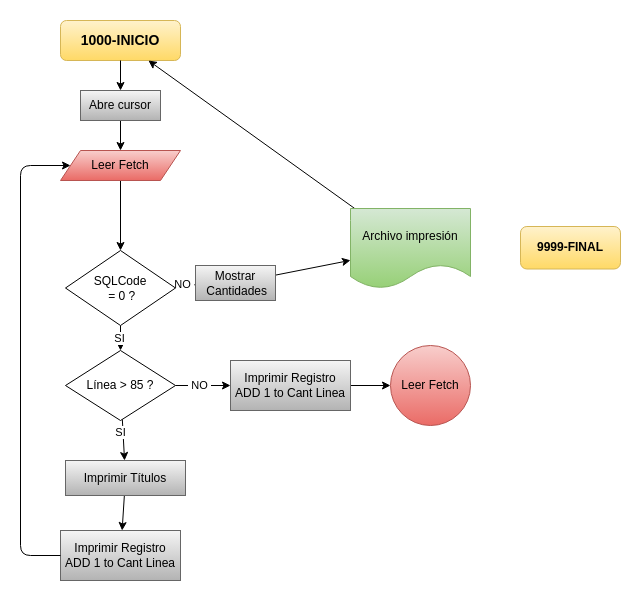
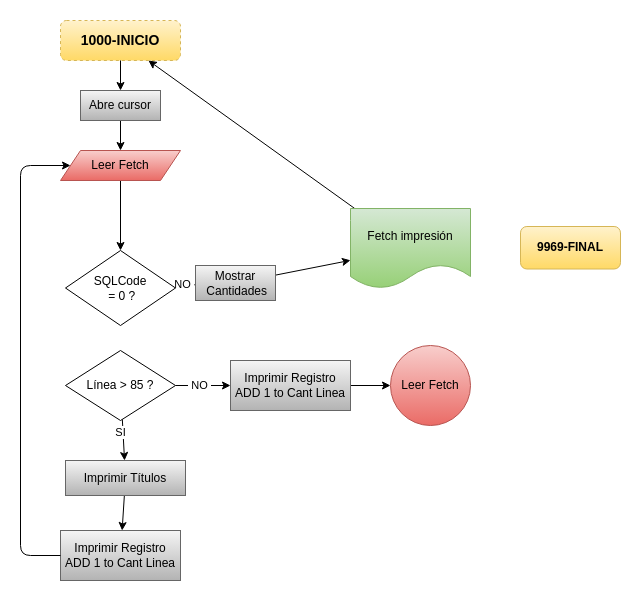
(121, 41) -> (121, 41)
(411, 237) -> (411, 237)
(571, 248) -> (571, 248)
(121, 335) -> none
